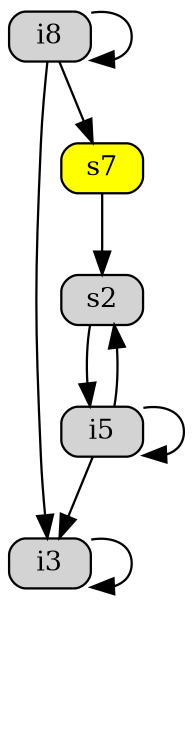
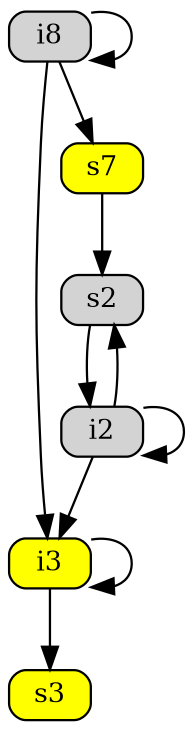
(102, 432) -> (102, 432)
(50, 563) -> (50, 563)
none -> (50, 695)
